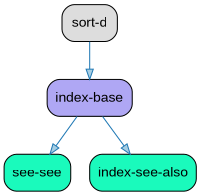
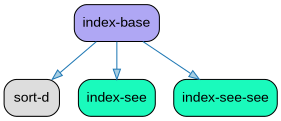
(90, 55) -> (78, 57)
(37, 173) -> (117, 98)
(143, 173) -> (225, 98)
